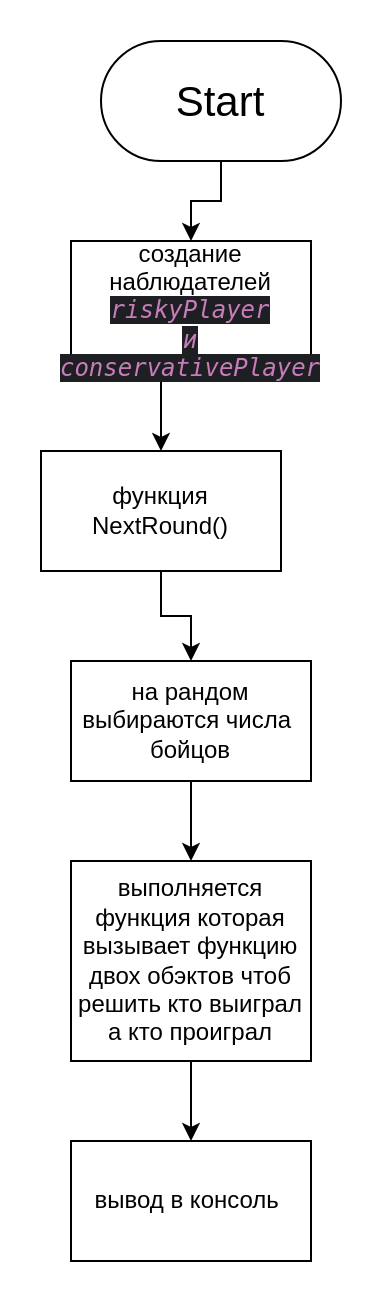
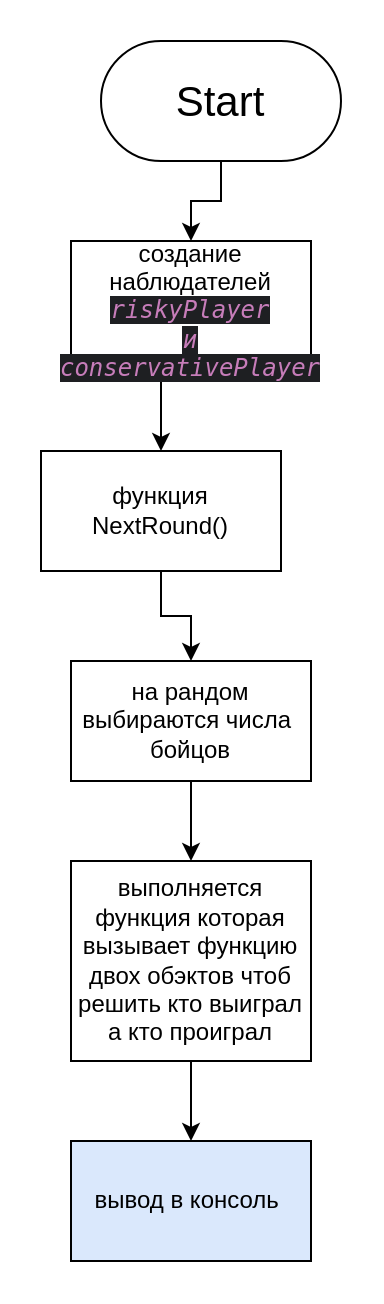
(191, 1201) -> (191, 1201)
